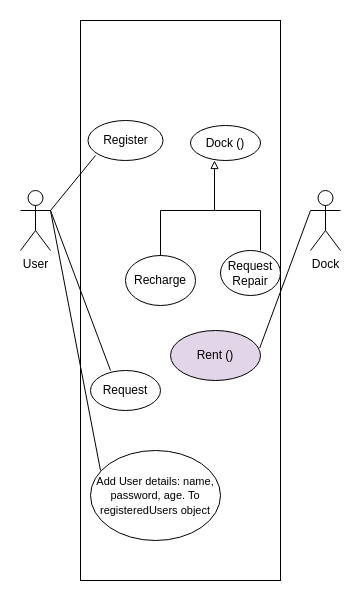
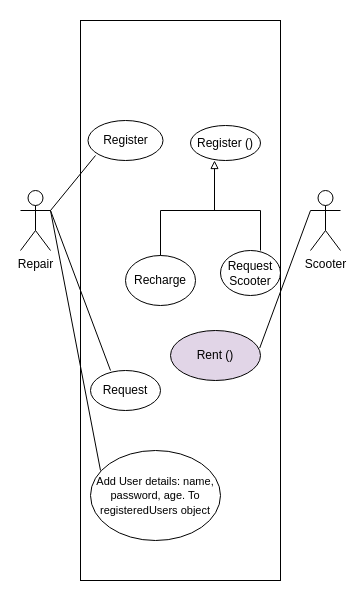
(226, 144) -> (226, 144)
(36, 265) -> (36, 265)
(326, 265) -> (326, 265)
(251, 274) -> (251, 274)
